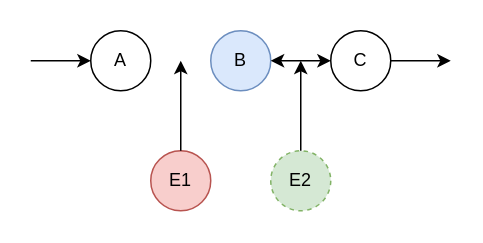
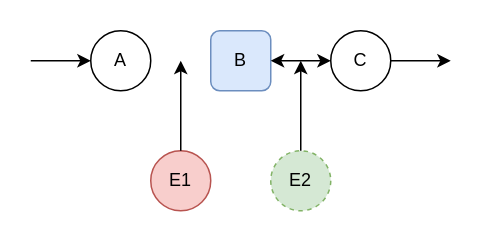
(241, 61) -> (241, 61)
